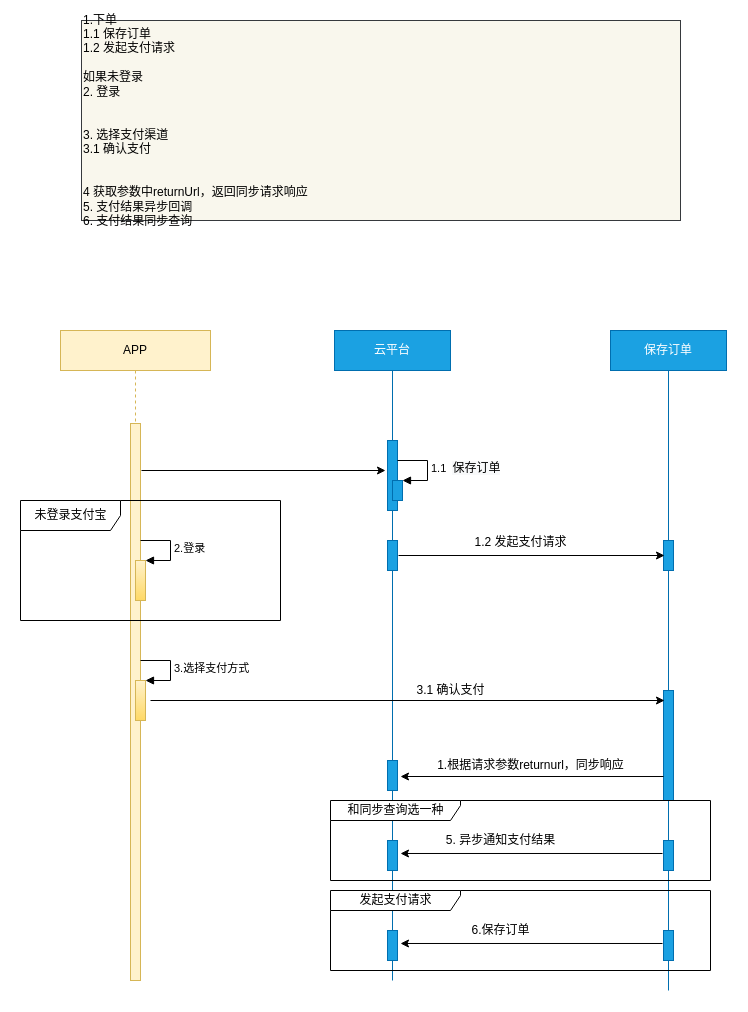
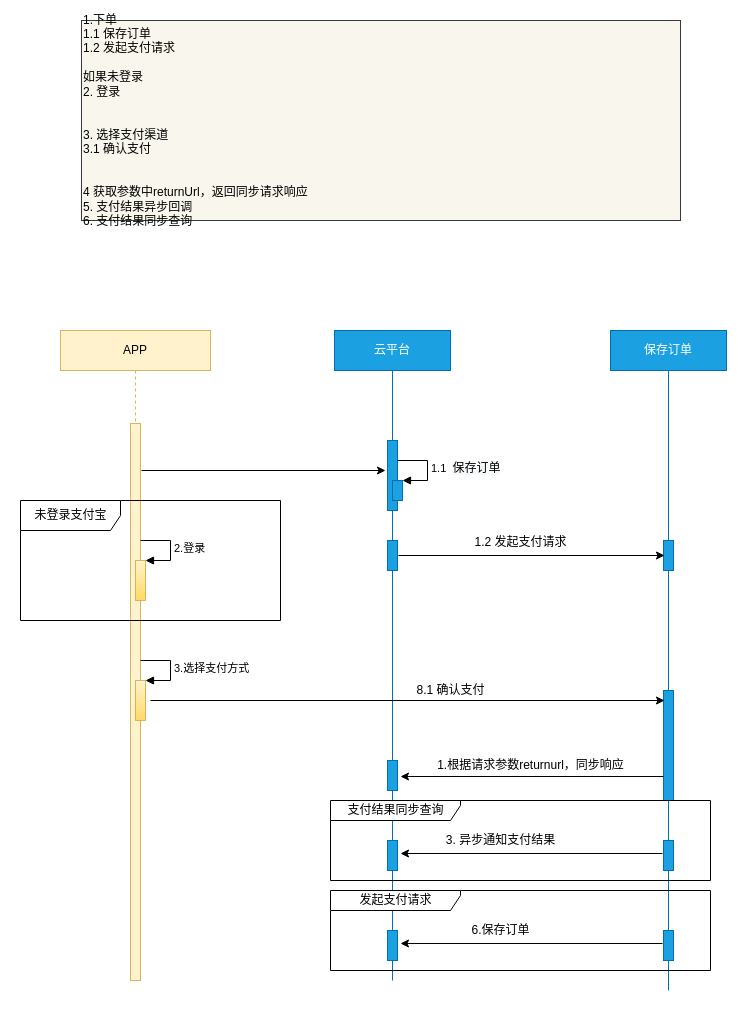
(451, 691) -> (451, 691)
(396, 811) -> (396, 811)
(501, 841) -> (501, 841)
